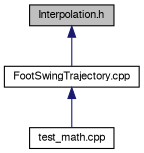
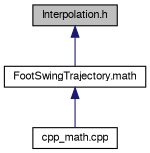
(72, 77) -> (75, 77)
(72, 138) -> (75, 138)
